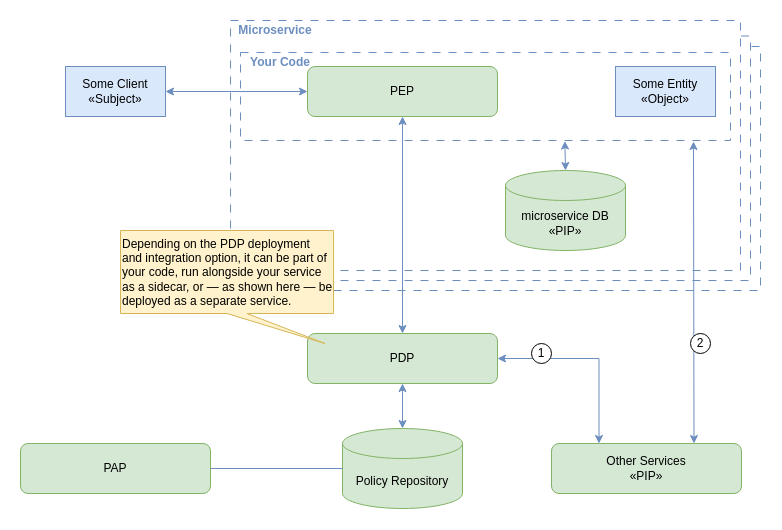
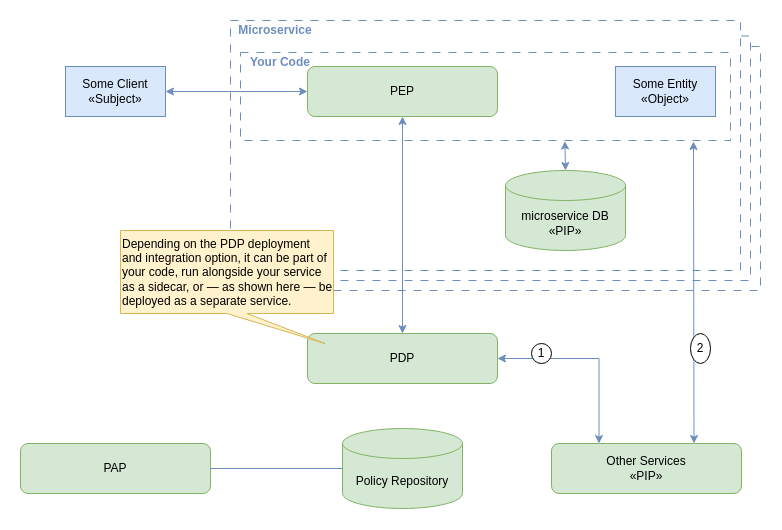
(701, 344) -> (701, 349)
(403, 406) -> none
